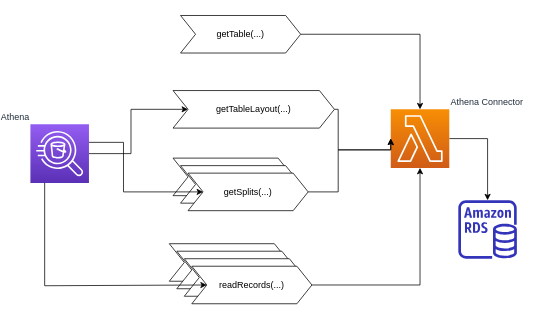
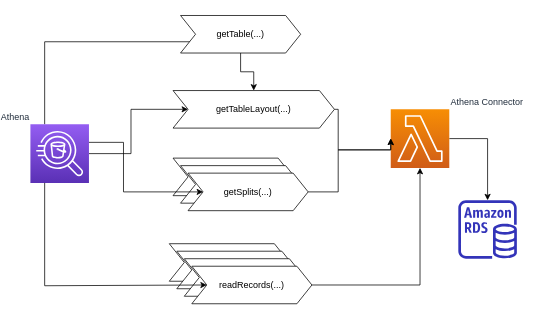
(361, 34) -> (244, 72)
none -> (76, 42)
